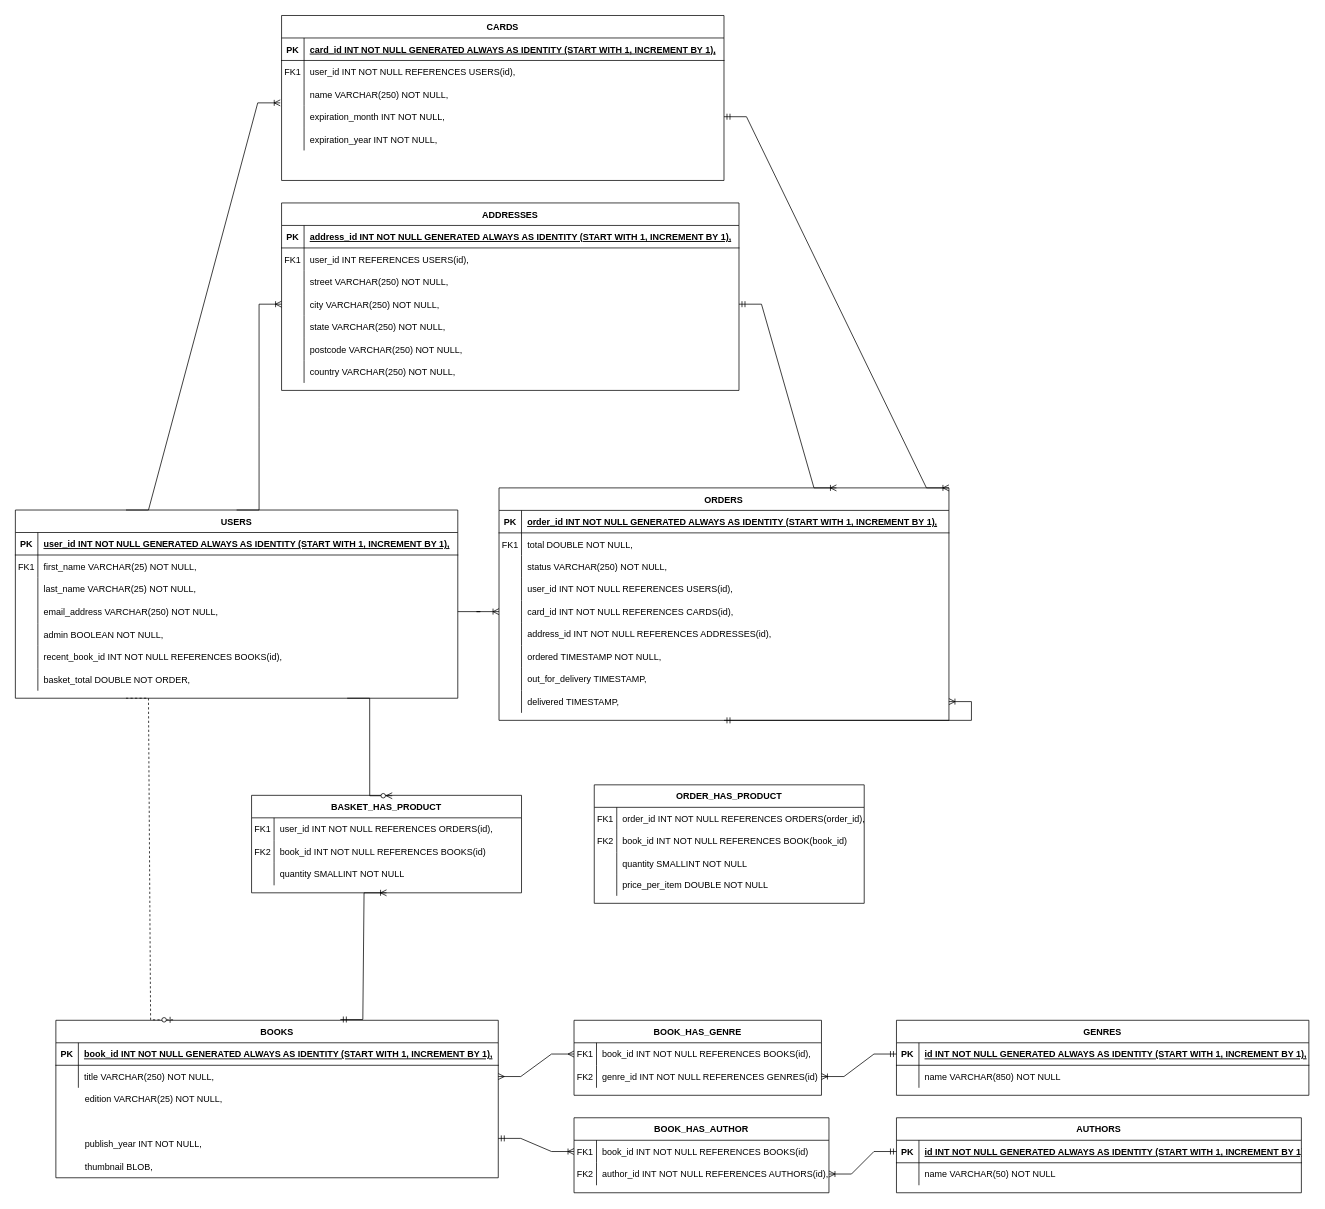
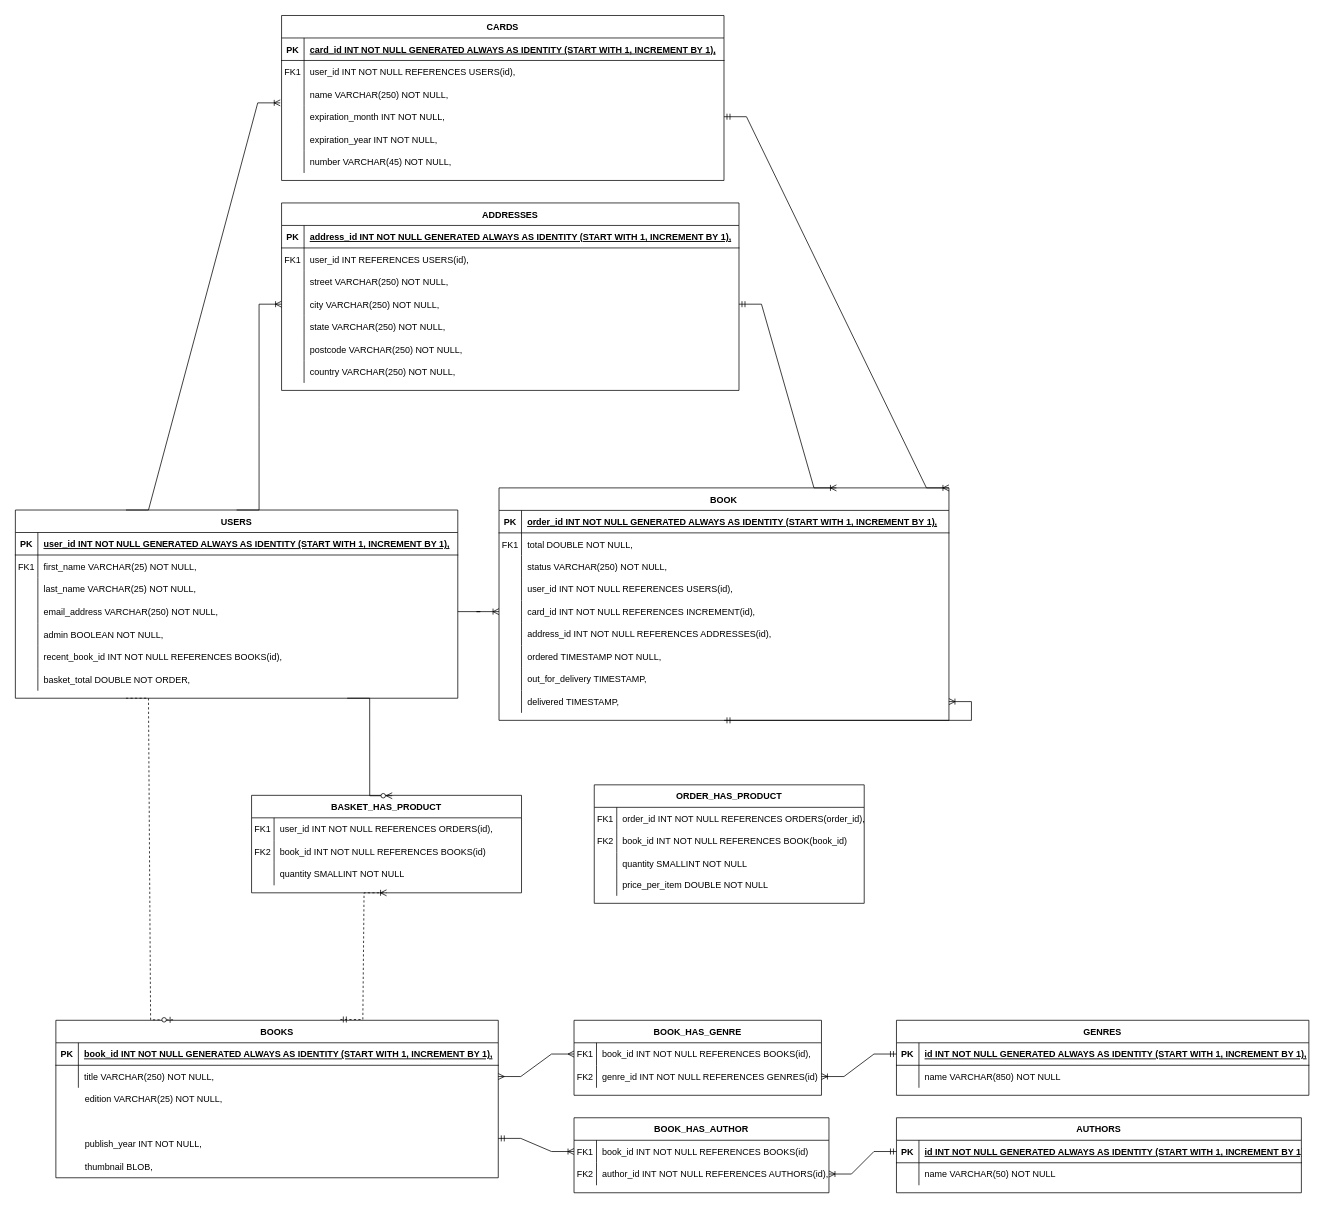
none -> (514, 162)
(724, 500) -> (724, 500)
(624, 612) -> (634, 612)
(363, 967) -> (363, 967)
